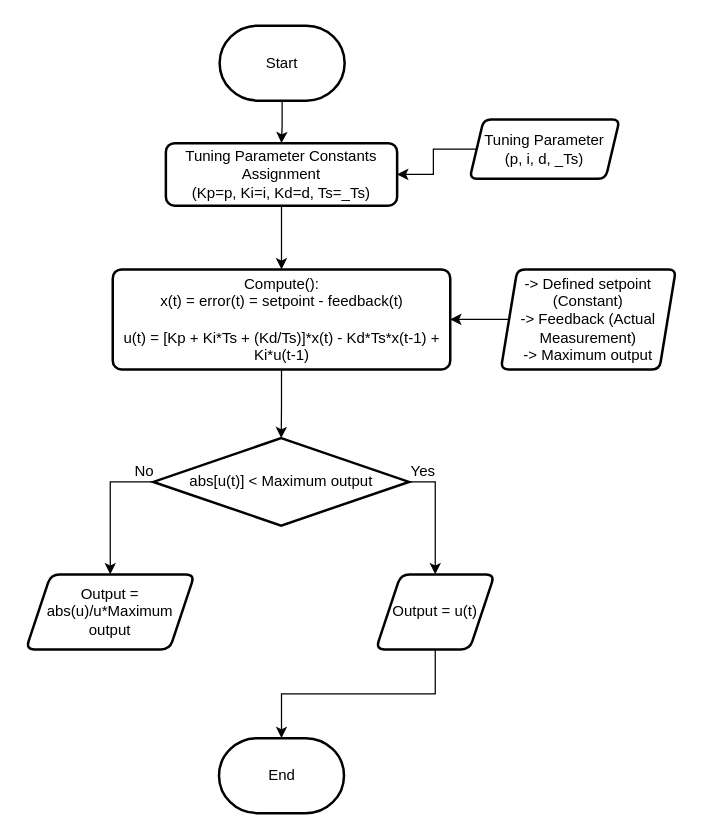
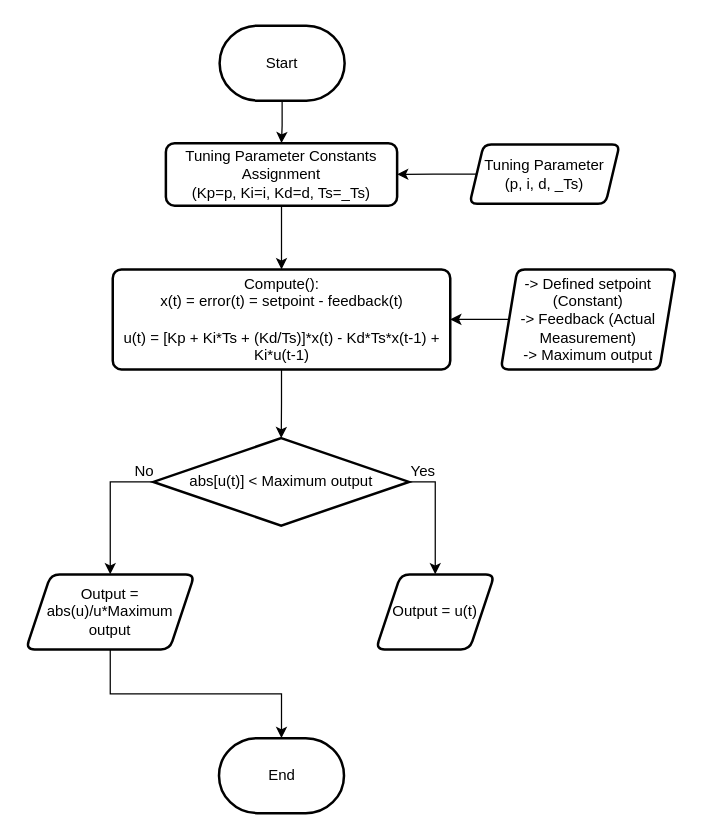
(544, 149) -> (544, 174)
none -> (172, 694)
(382, 694) -> none
